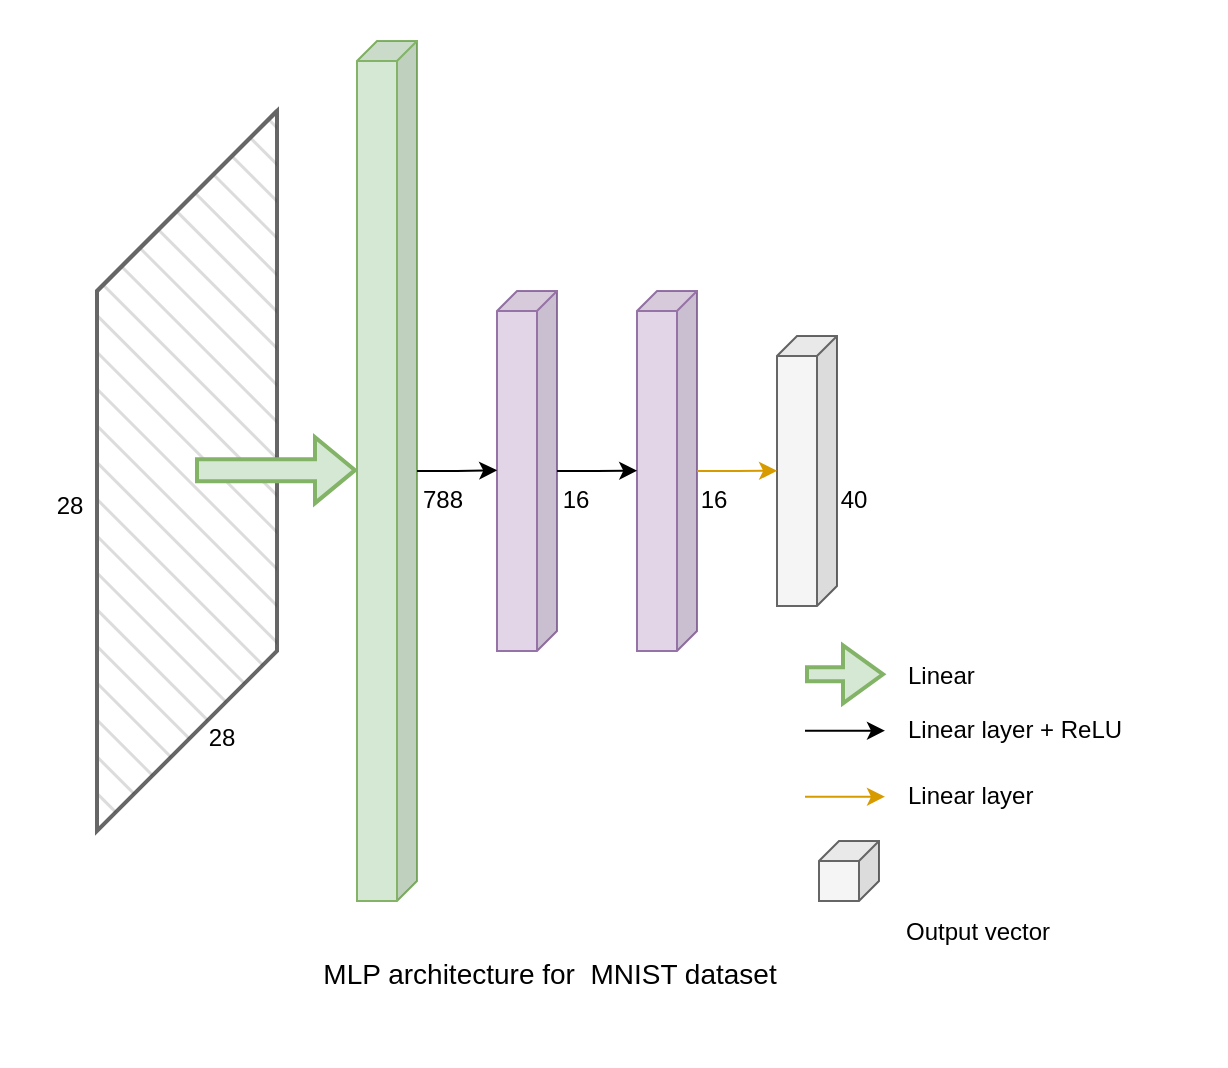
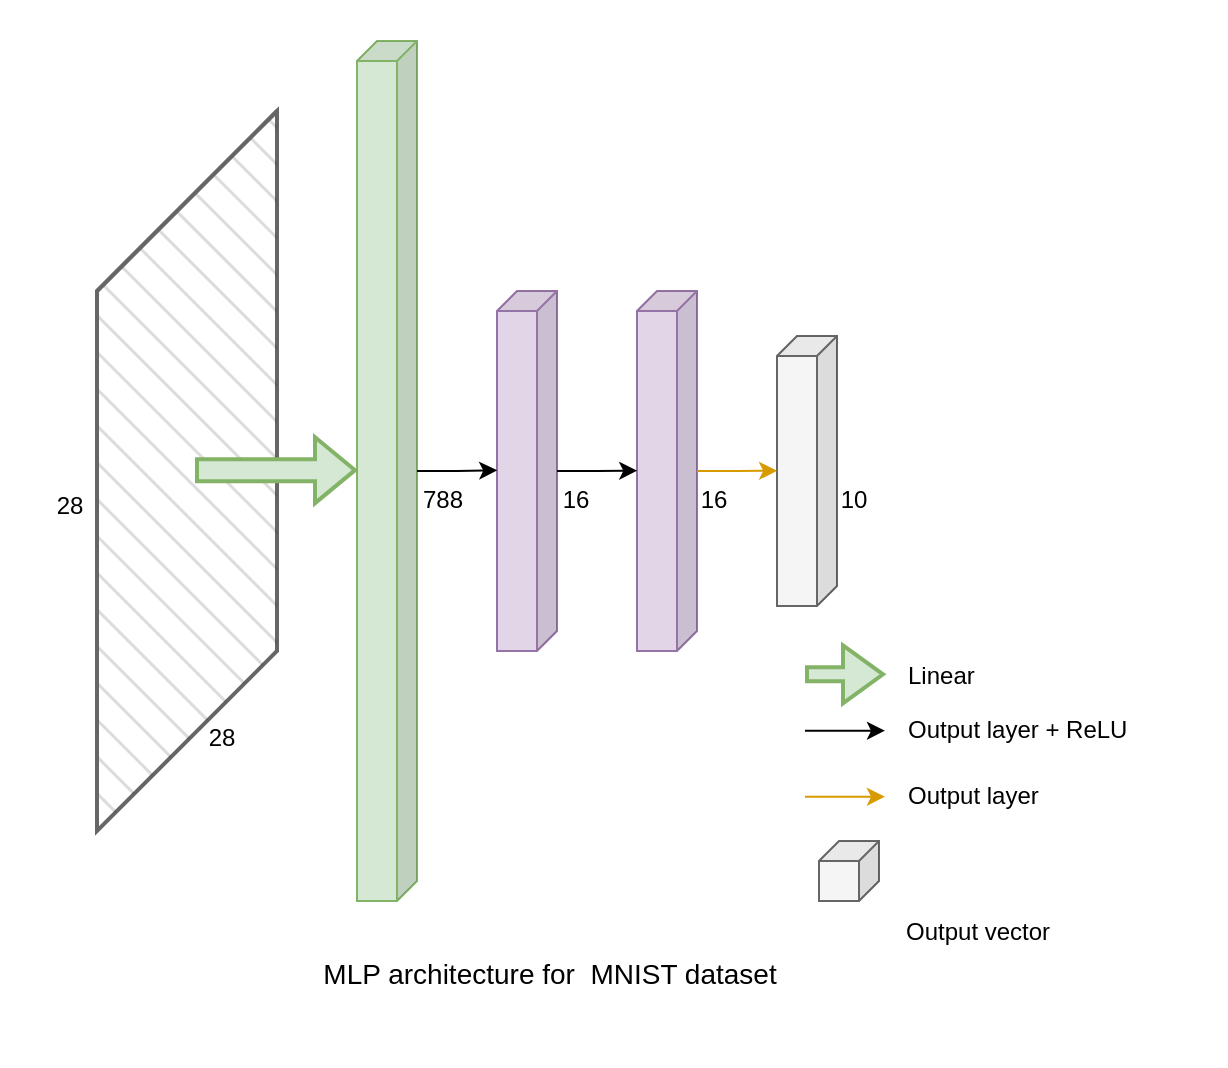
(855, 501) -> (855, 501)
(1021, 731) -> (1024, 731)
(980, 797) -> (983, 797)
